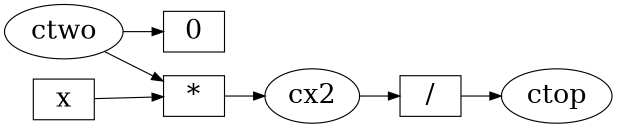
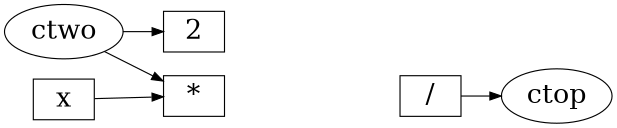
(194, 32) -> (194, 32)
(312, 96) -> none
